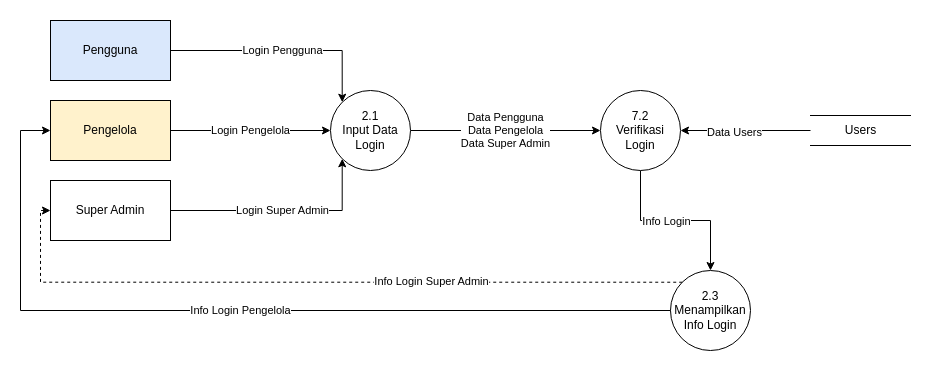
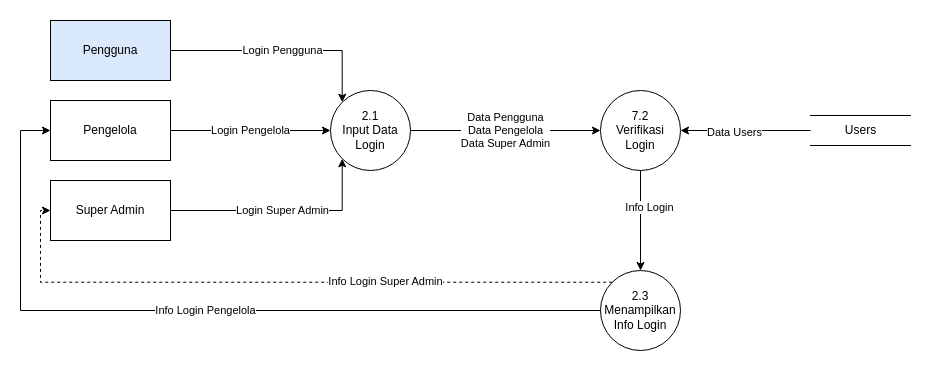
(111, 131) -> (111, 131)
(711, 311) -> (641, 311)
